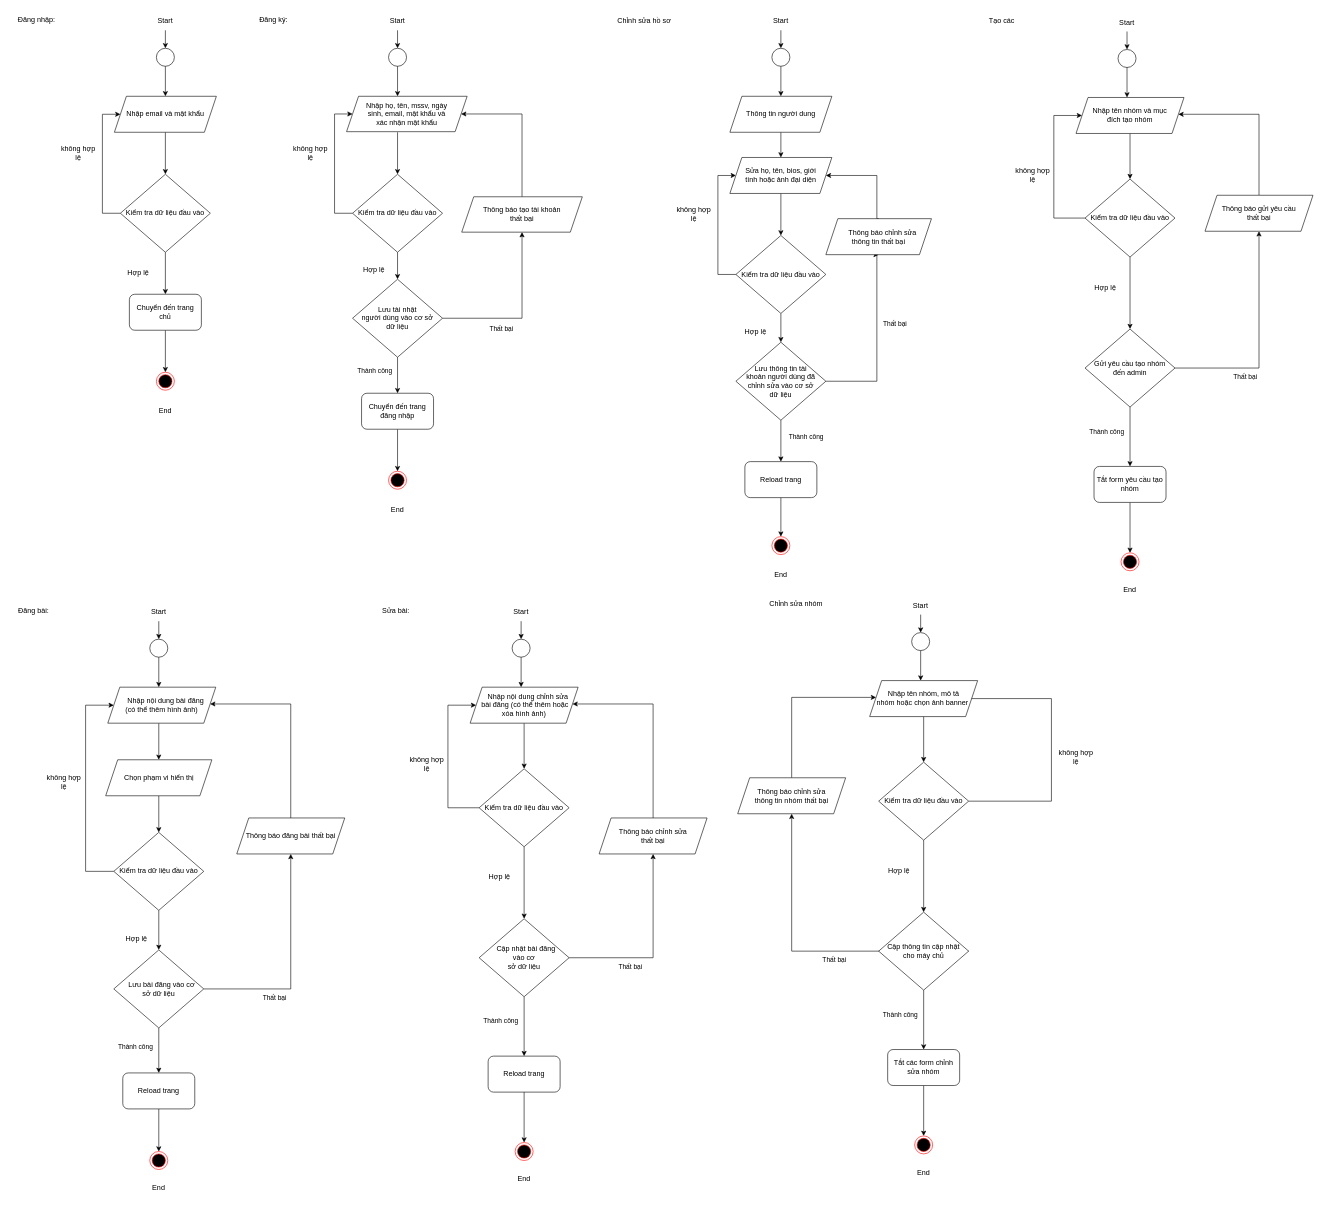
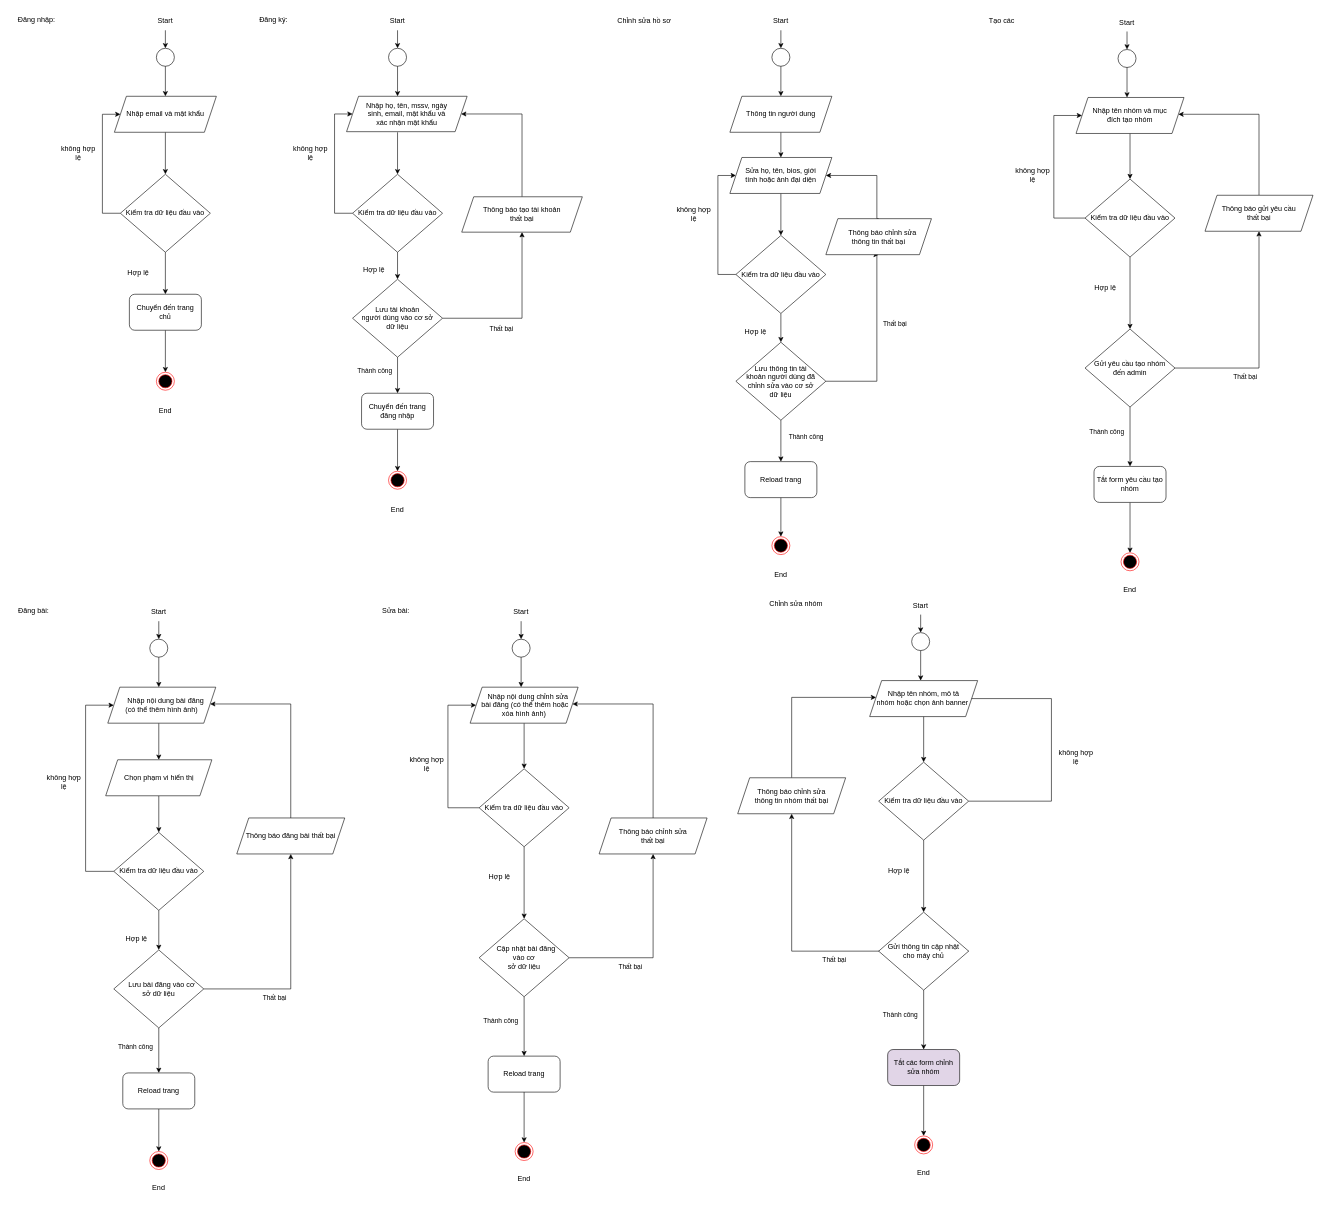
(398, 318) -> (398, 318)
(924, 951) -> (924, 951)
(924, 1068) -> (924, 1068)
